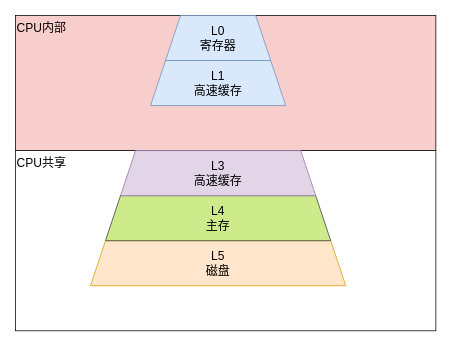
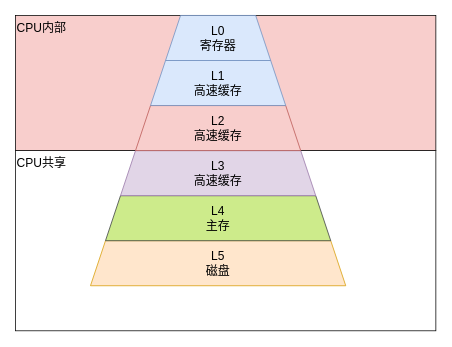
none -> (218, 128)
